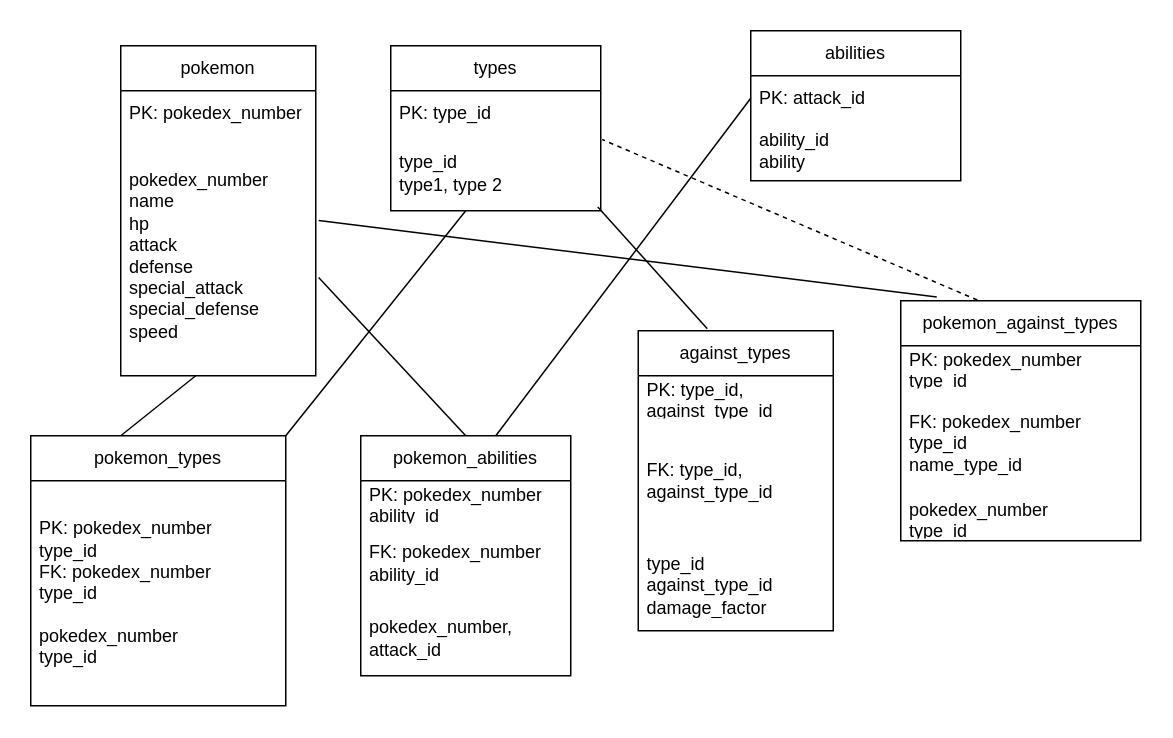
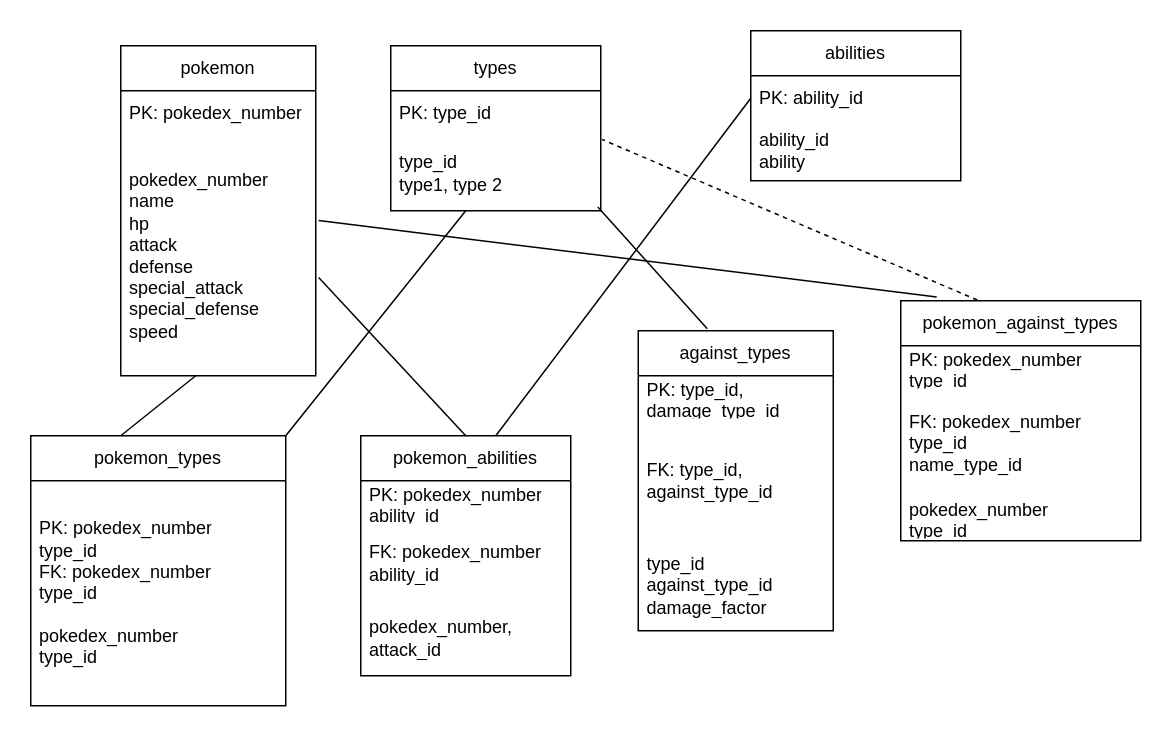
(818, 98) -> (816, 98)
(737, 398) -> (737, 398)
